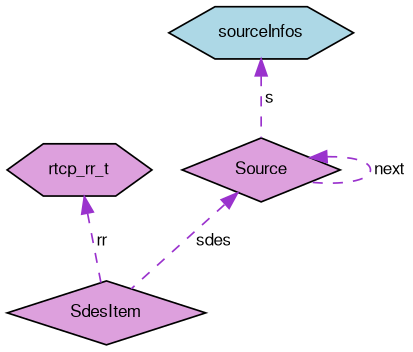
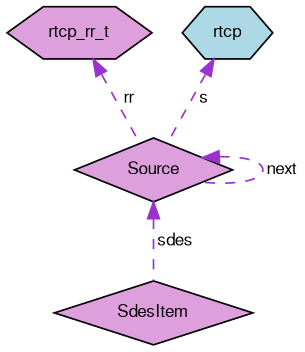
(261, 33) -> (228, 33)
(94, 248) -> (121, 109)
